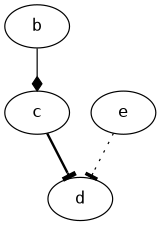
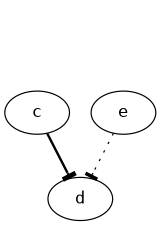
(37, 26) -> none
